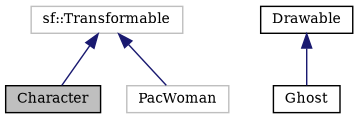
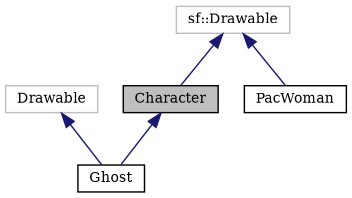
(107, 20) -> (233, 20)
(307, 20) -> (52, 99)
(178, 99) -> (295, 99)
none -> (136, 145)
